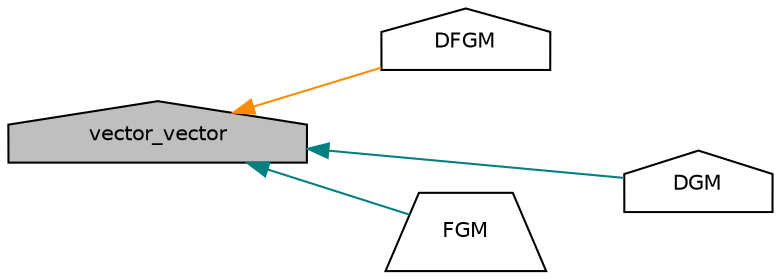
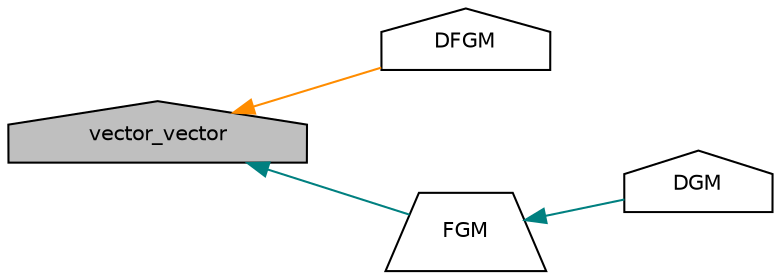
(476, 164) -> (585, 208)
